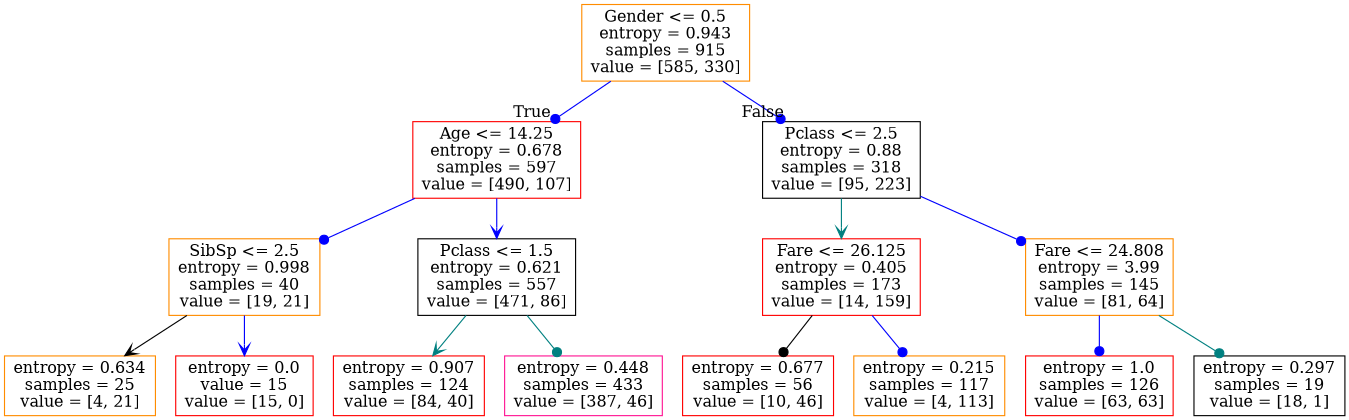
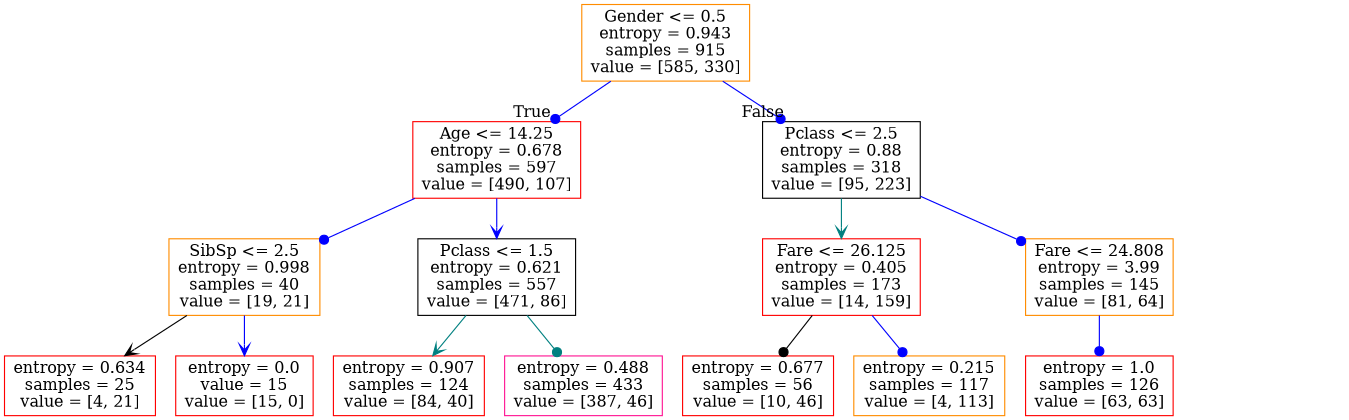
(80, 386) -> (80, 386)
(583, 386) -> (583, 386)
(1269, 386) -> none
